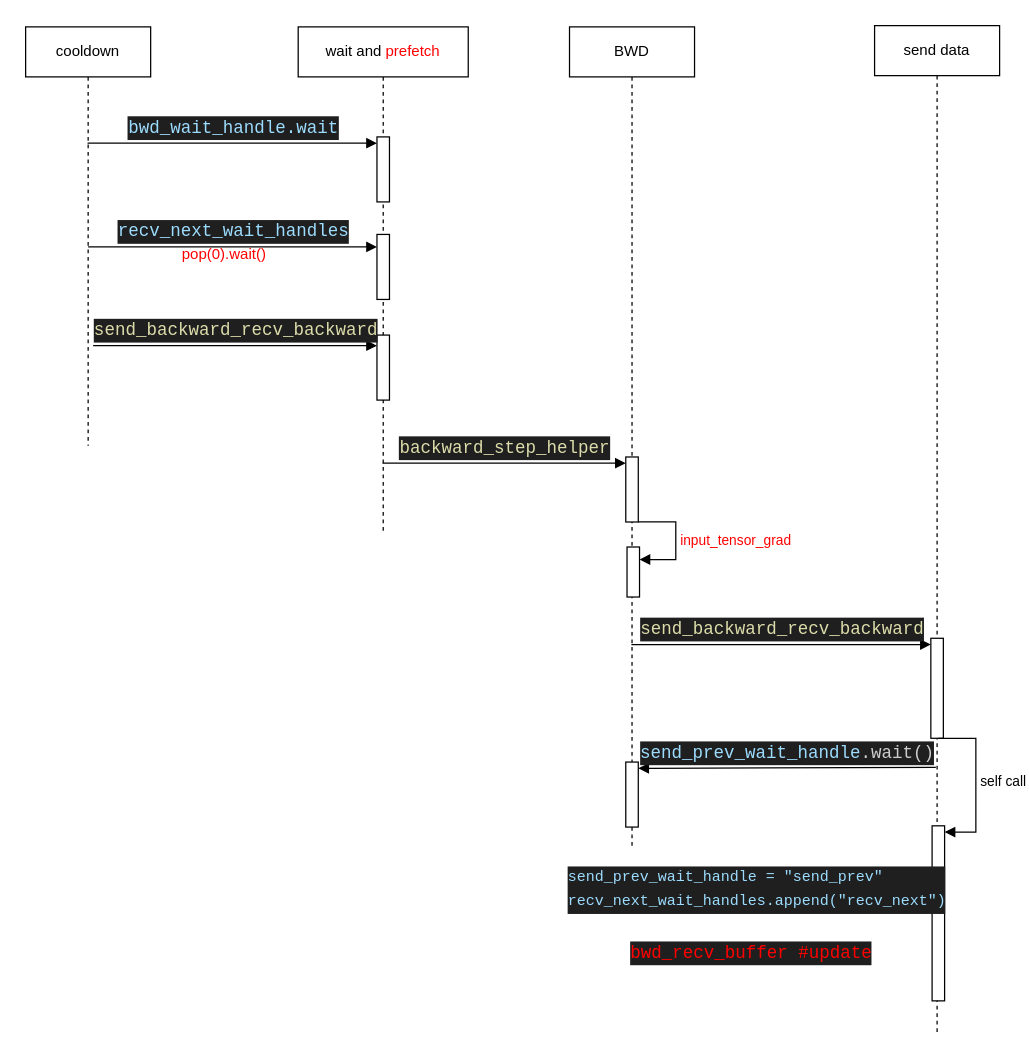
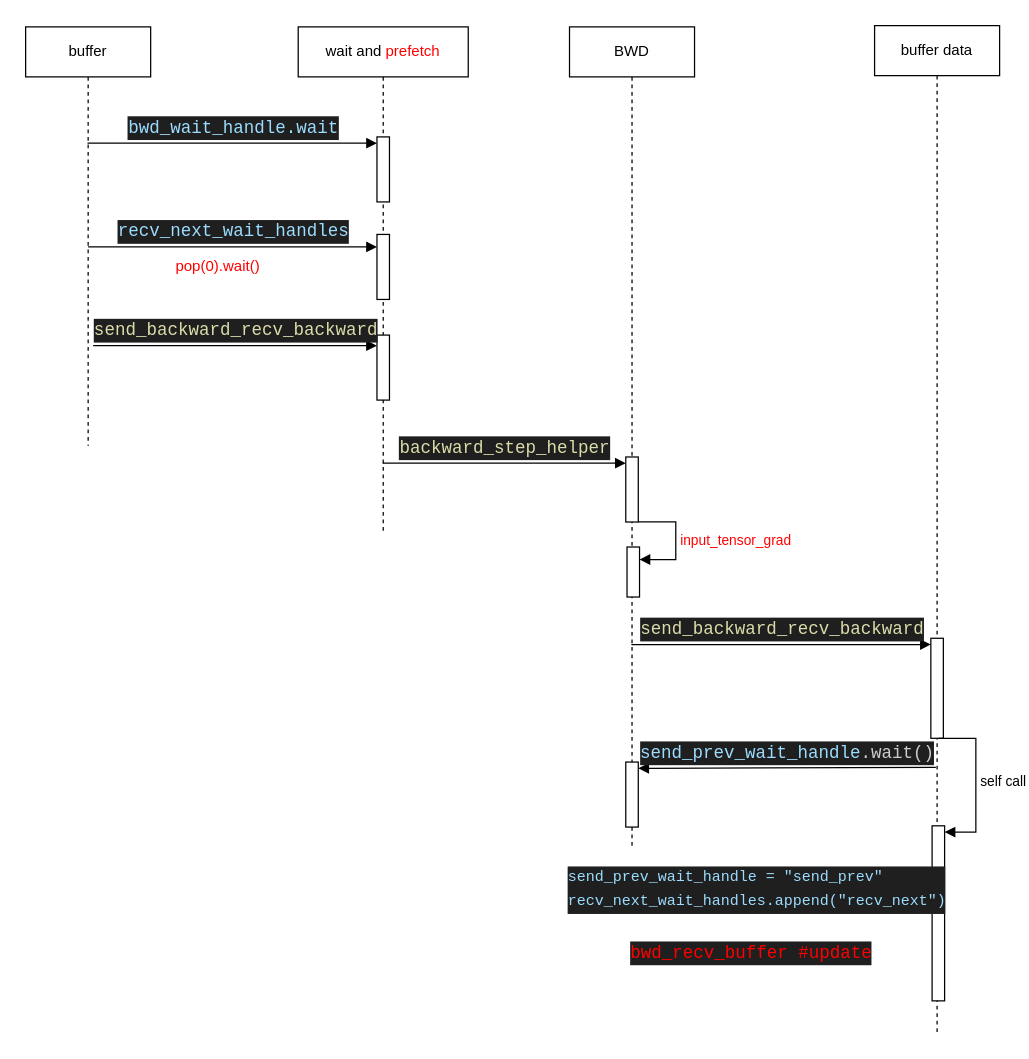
(937, 51) -> (937, 51)
(88, 52) -> (88, 52)
(224, 254) -> (218, 267)
